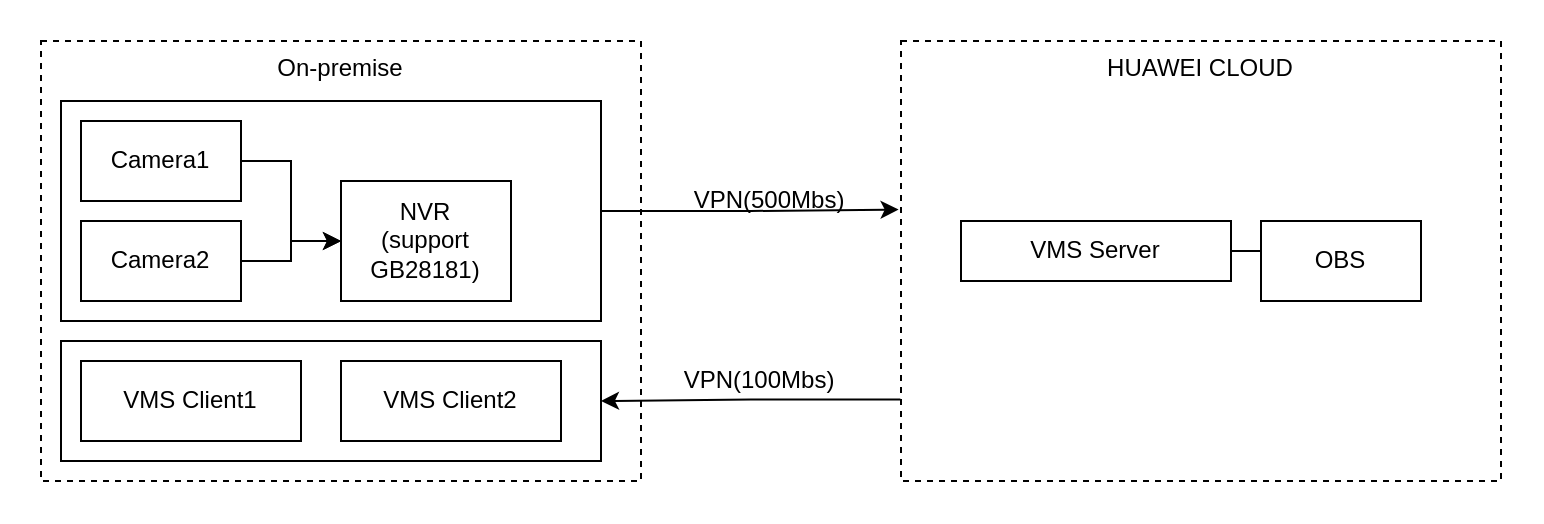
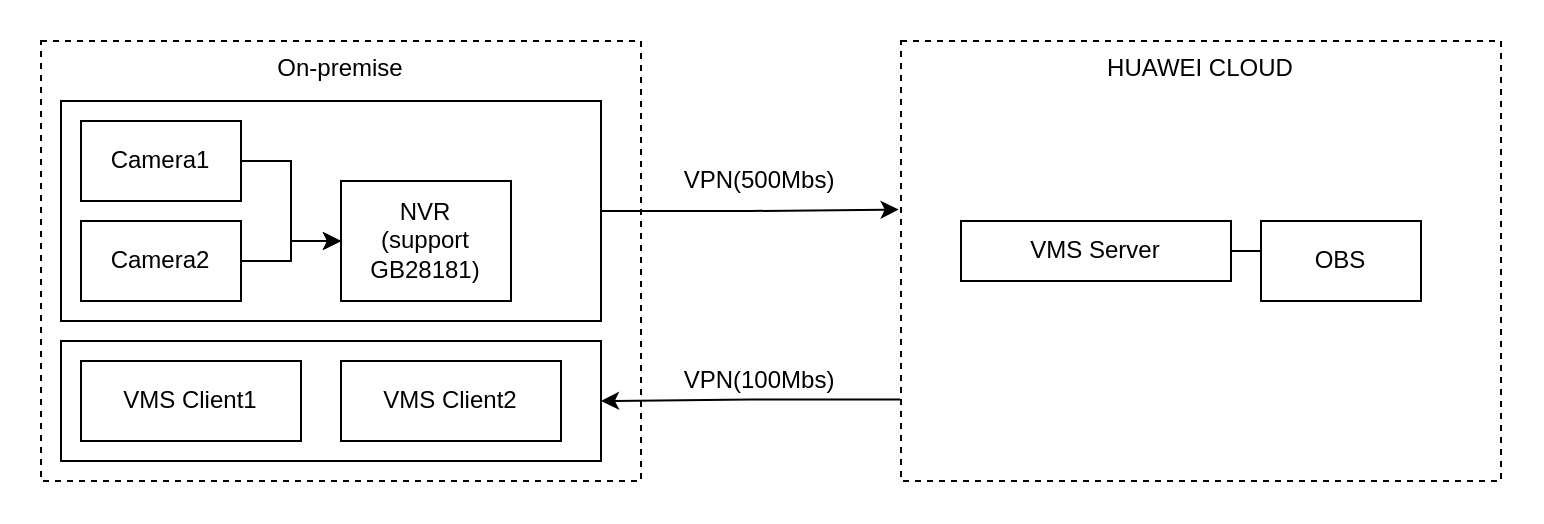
(769, 201) -> (759, 181)
